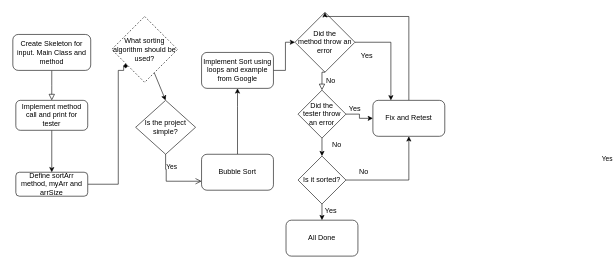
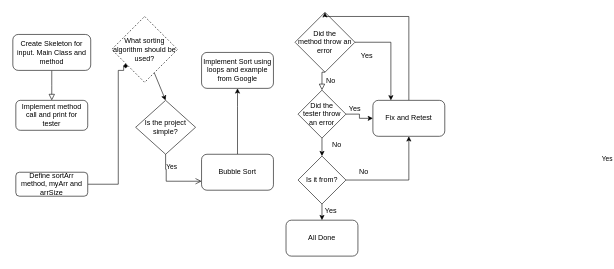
(285, 60) -> none
(51, 167) -> none
(322, 180) -> (322, 180)
